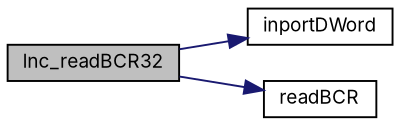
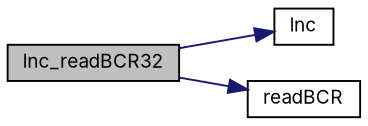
(320, 27) -> (304, 27)
